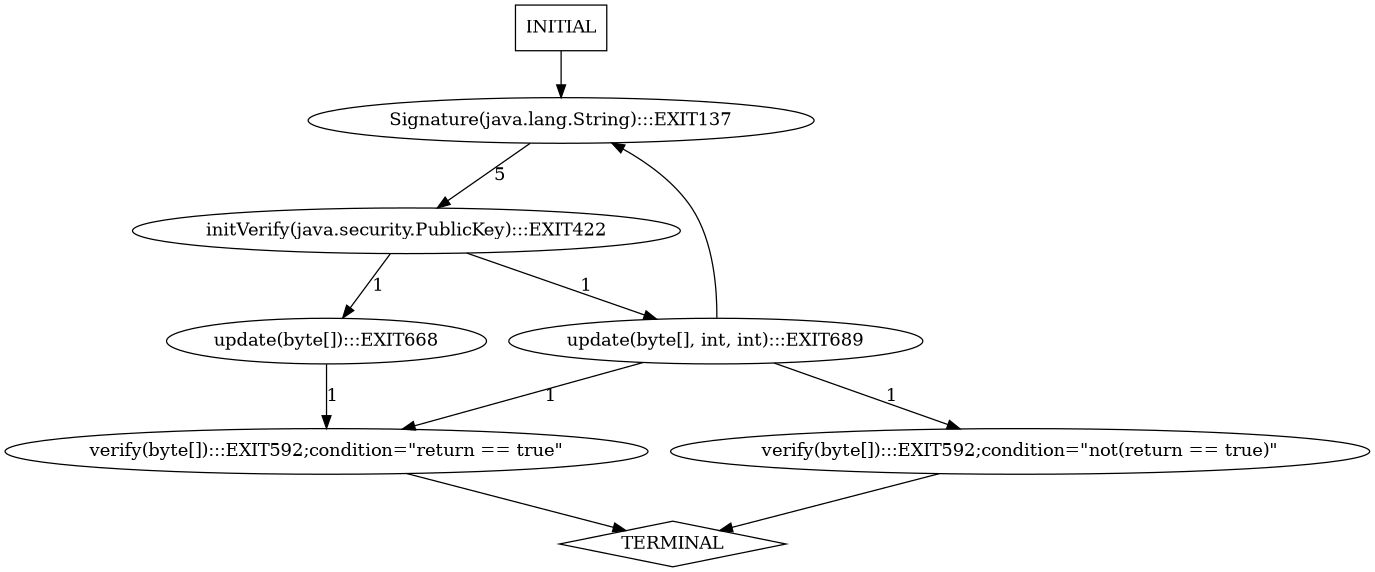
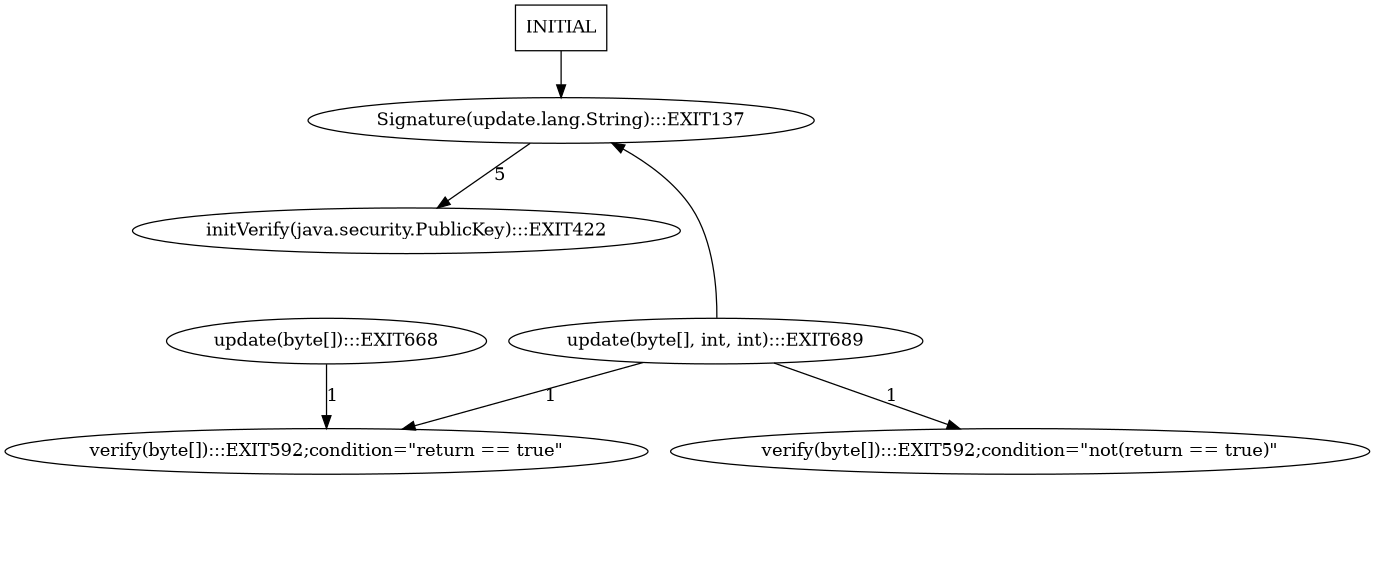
(561, 120) -> (561, 120)
(370, 281) -> none
(556, 284) -> none
(673, 544) -> none
